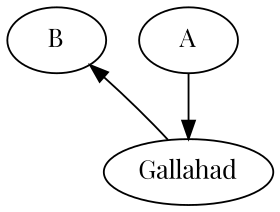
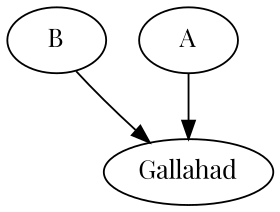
(137, 108) -> (105, 101)
